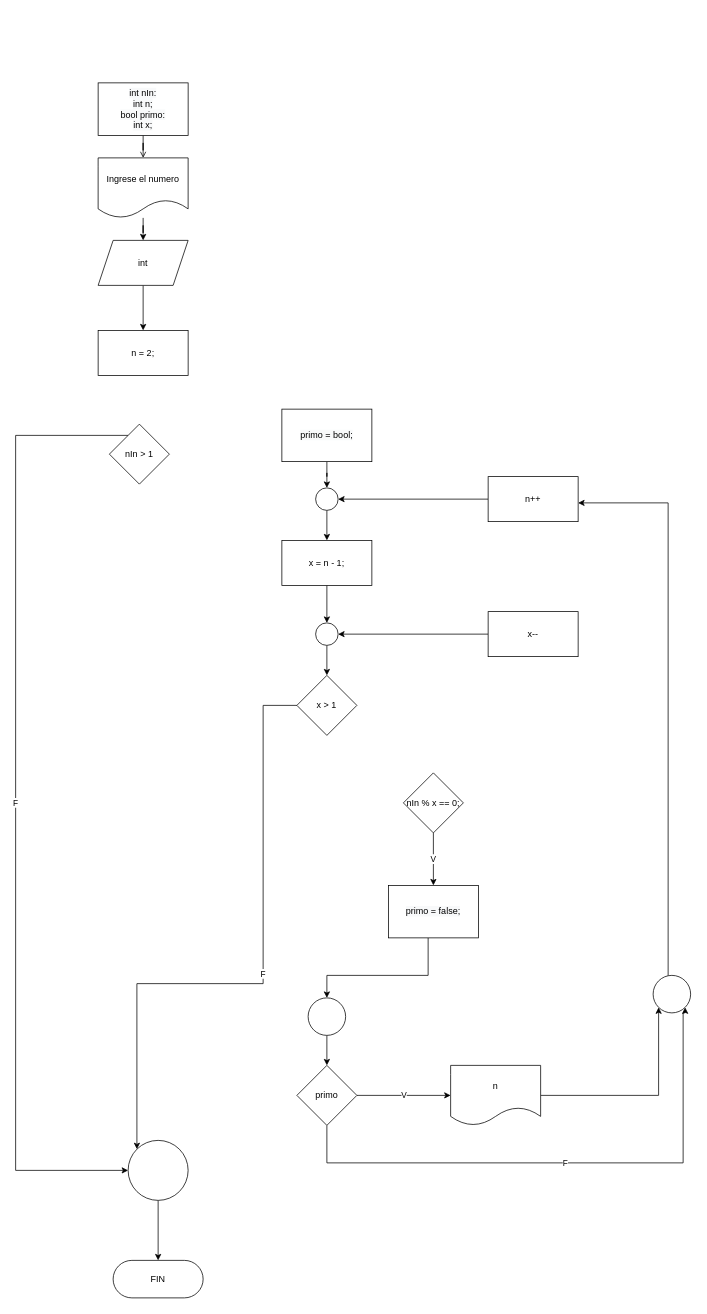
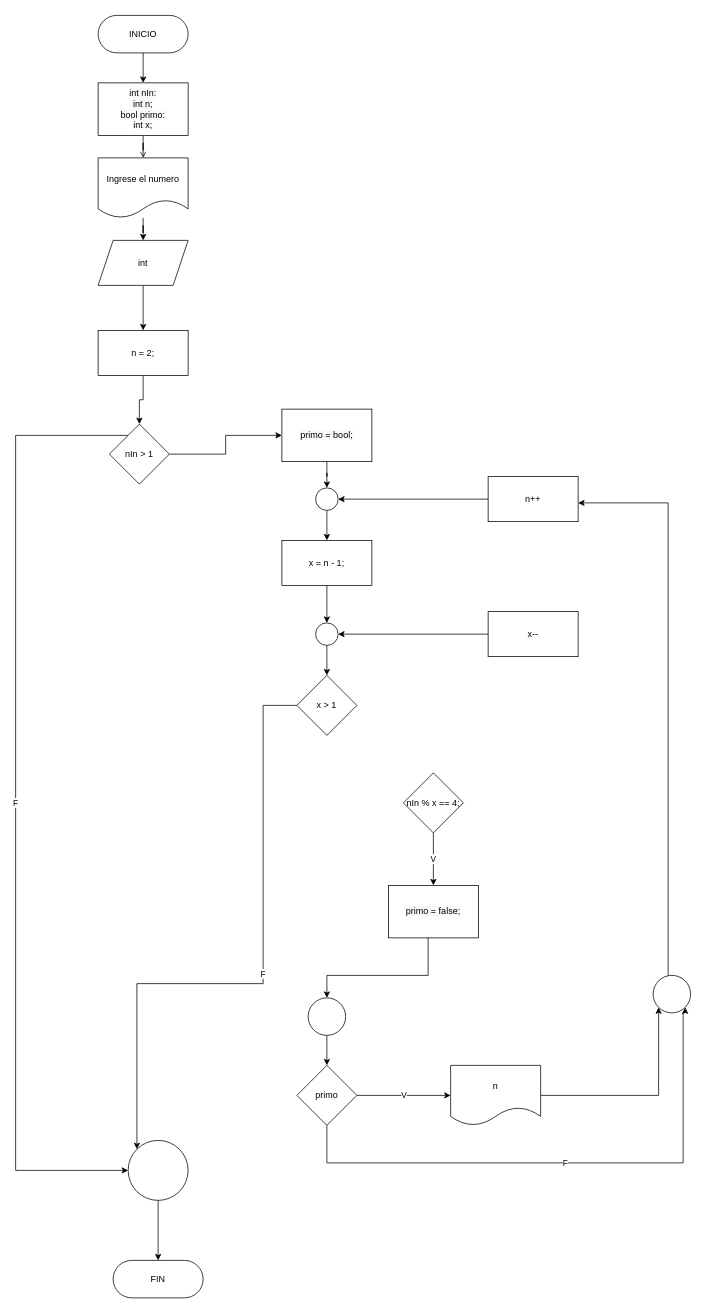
none -> (143, 34)
none -> (143, 76)
none -> (139, 406)
none -> (241, 435)
(433, 803) -> (433, 803)
